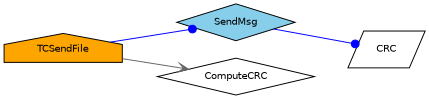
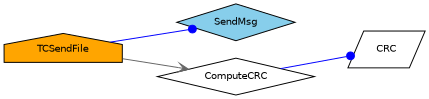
(312, 36) -> (314, 63)
